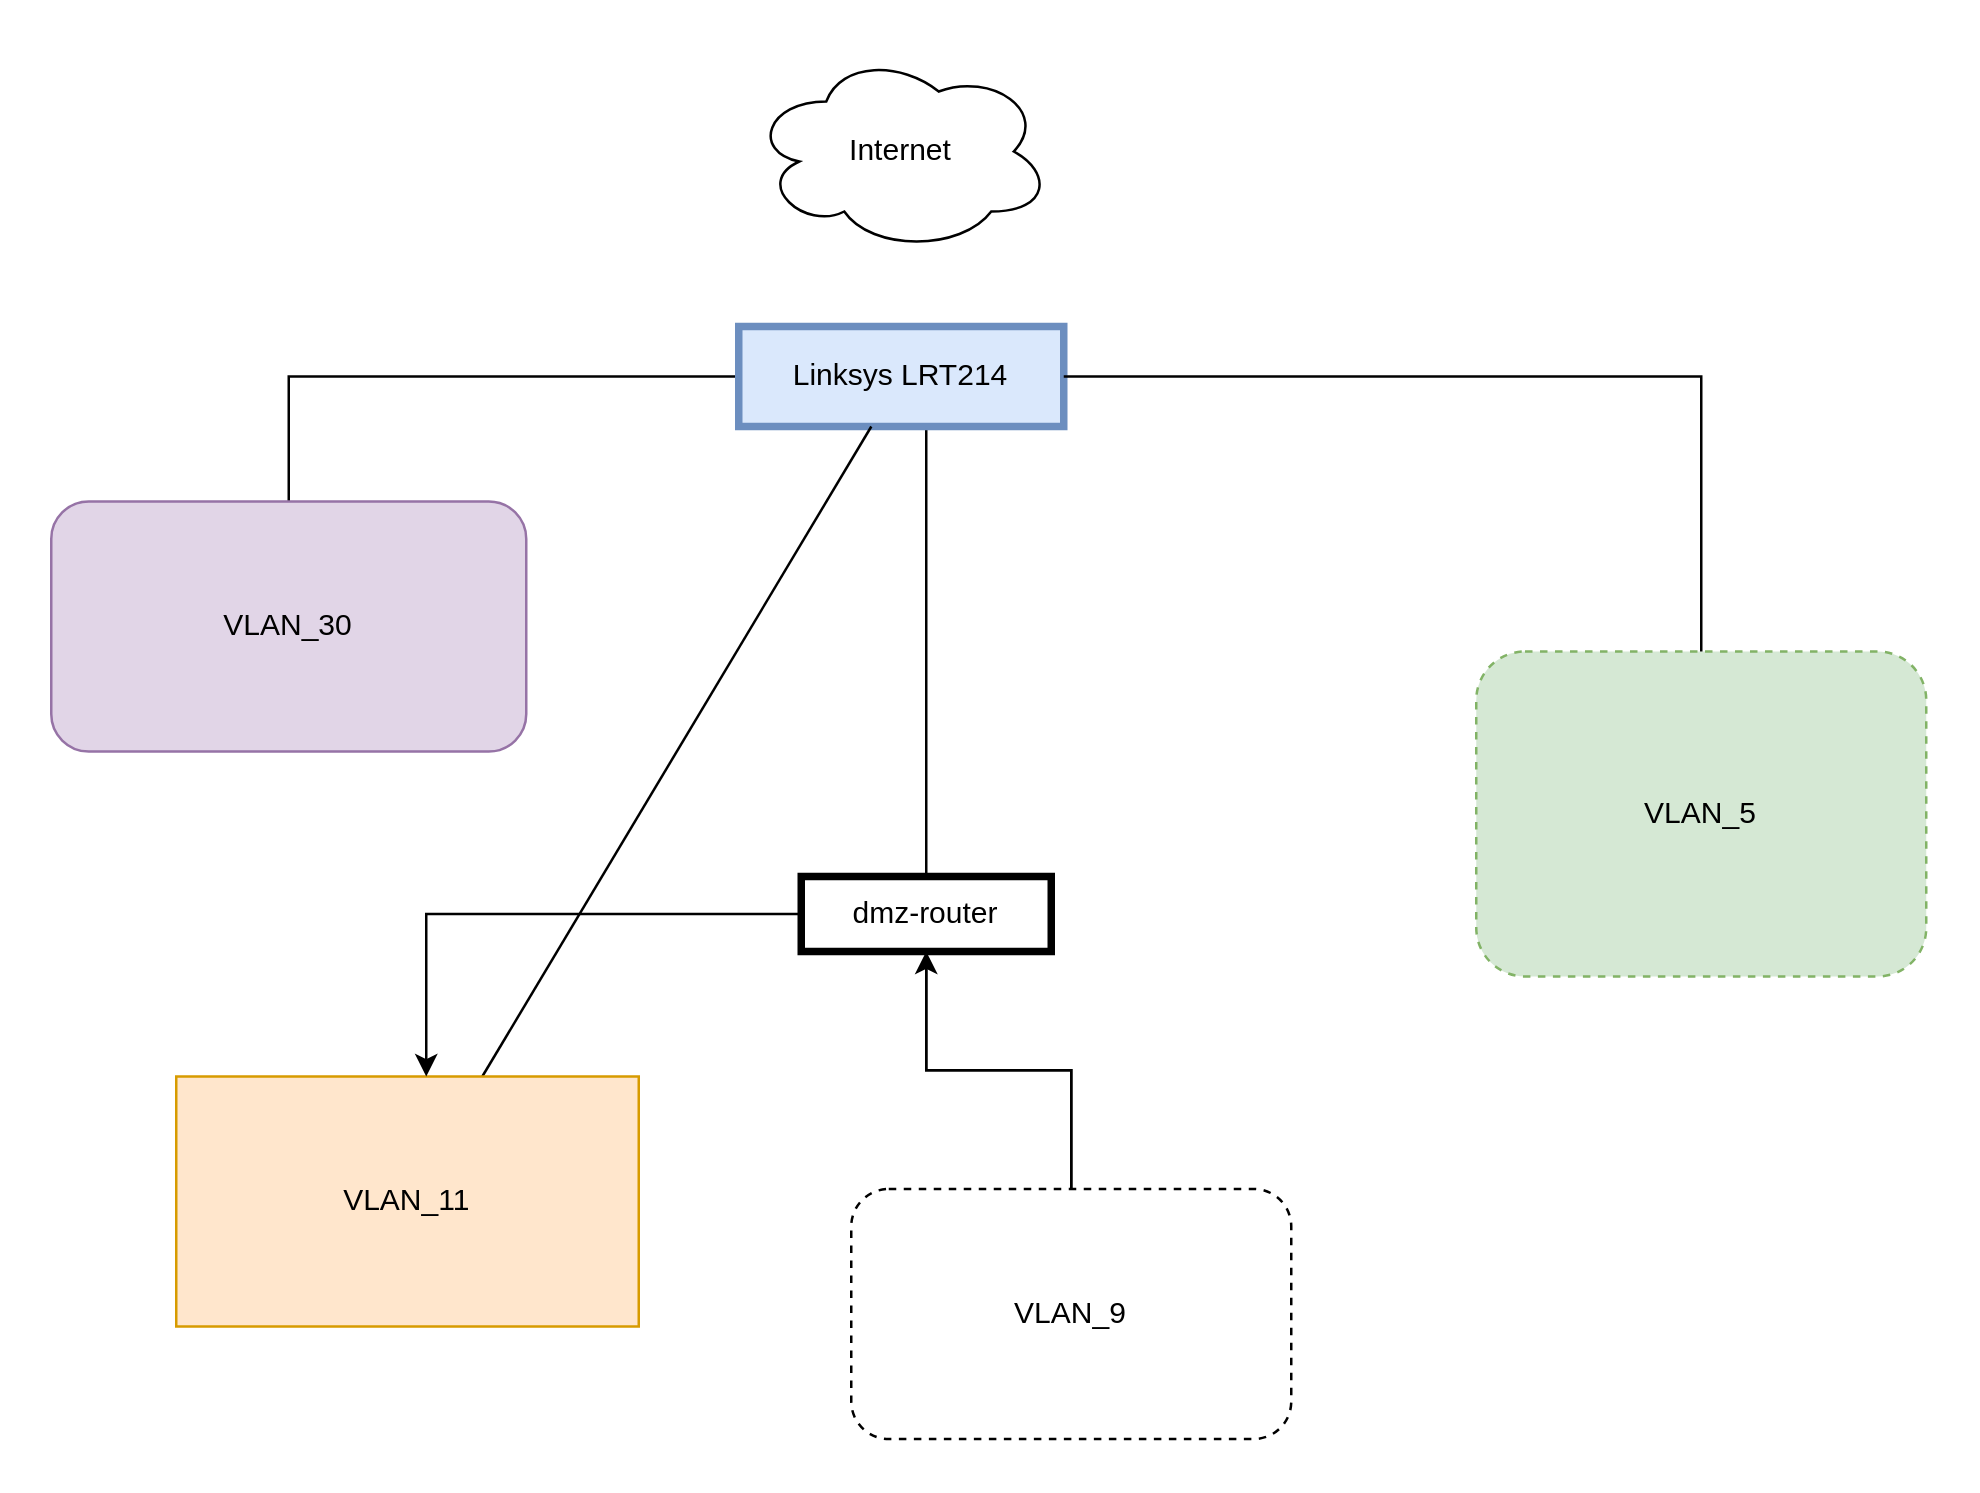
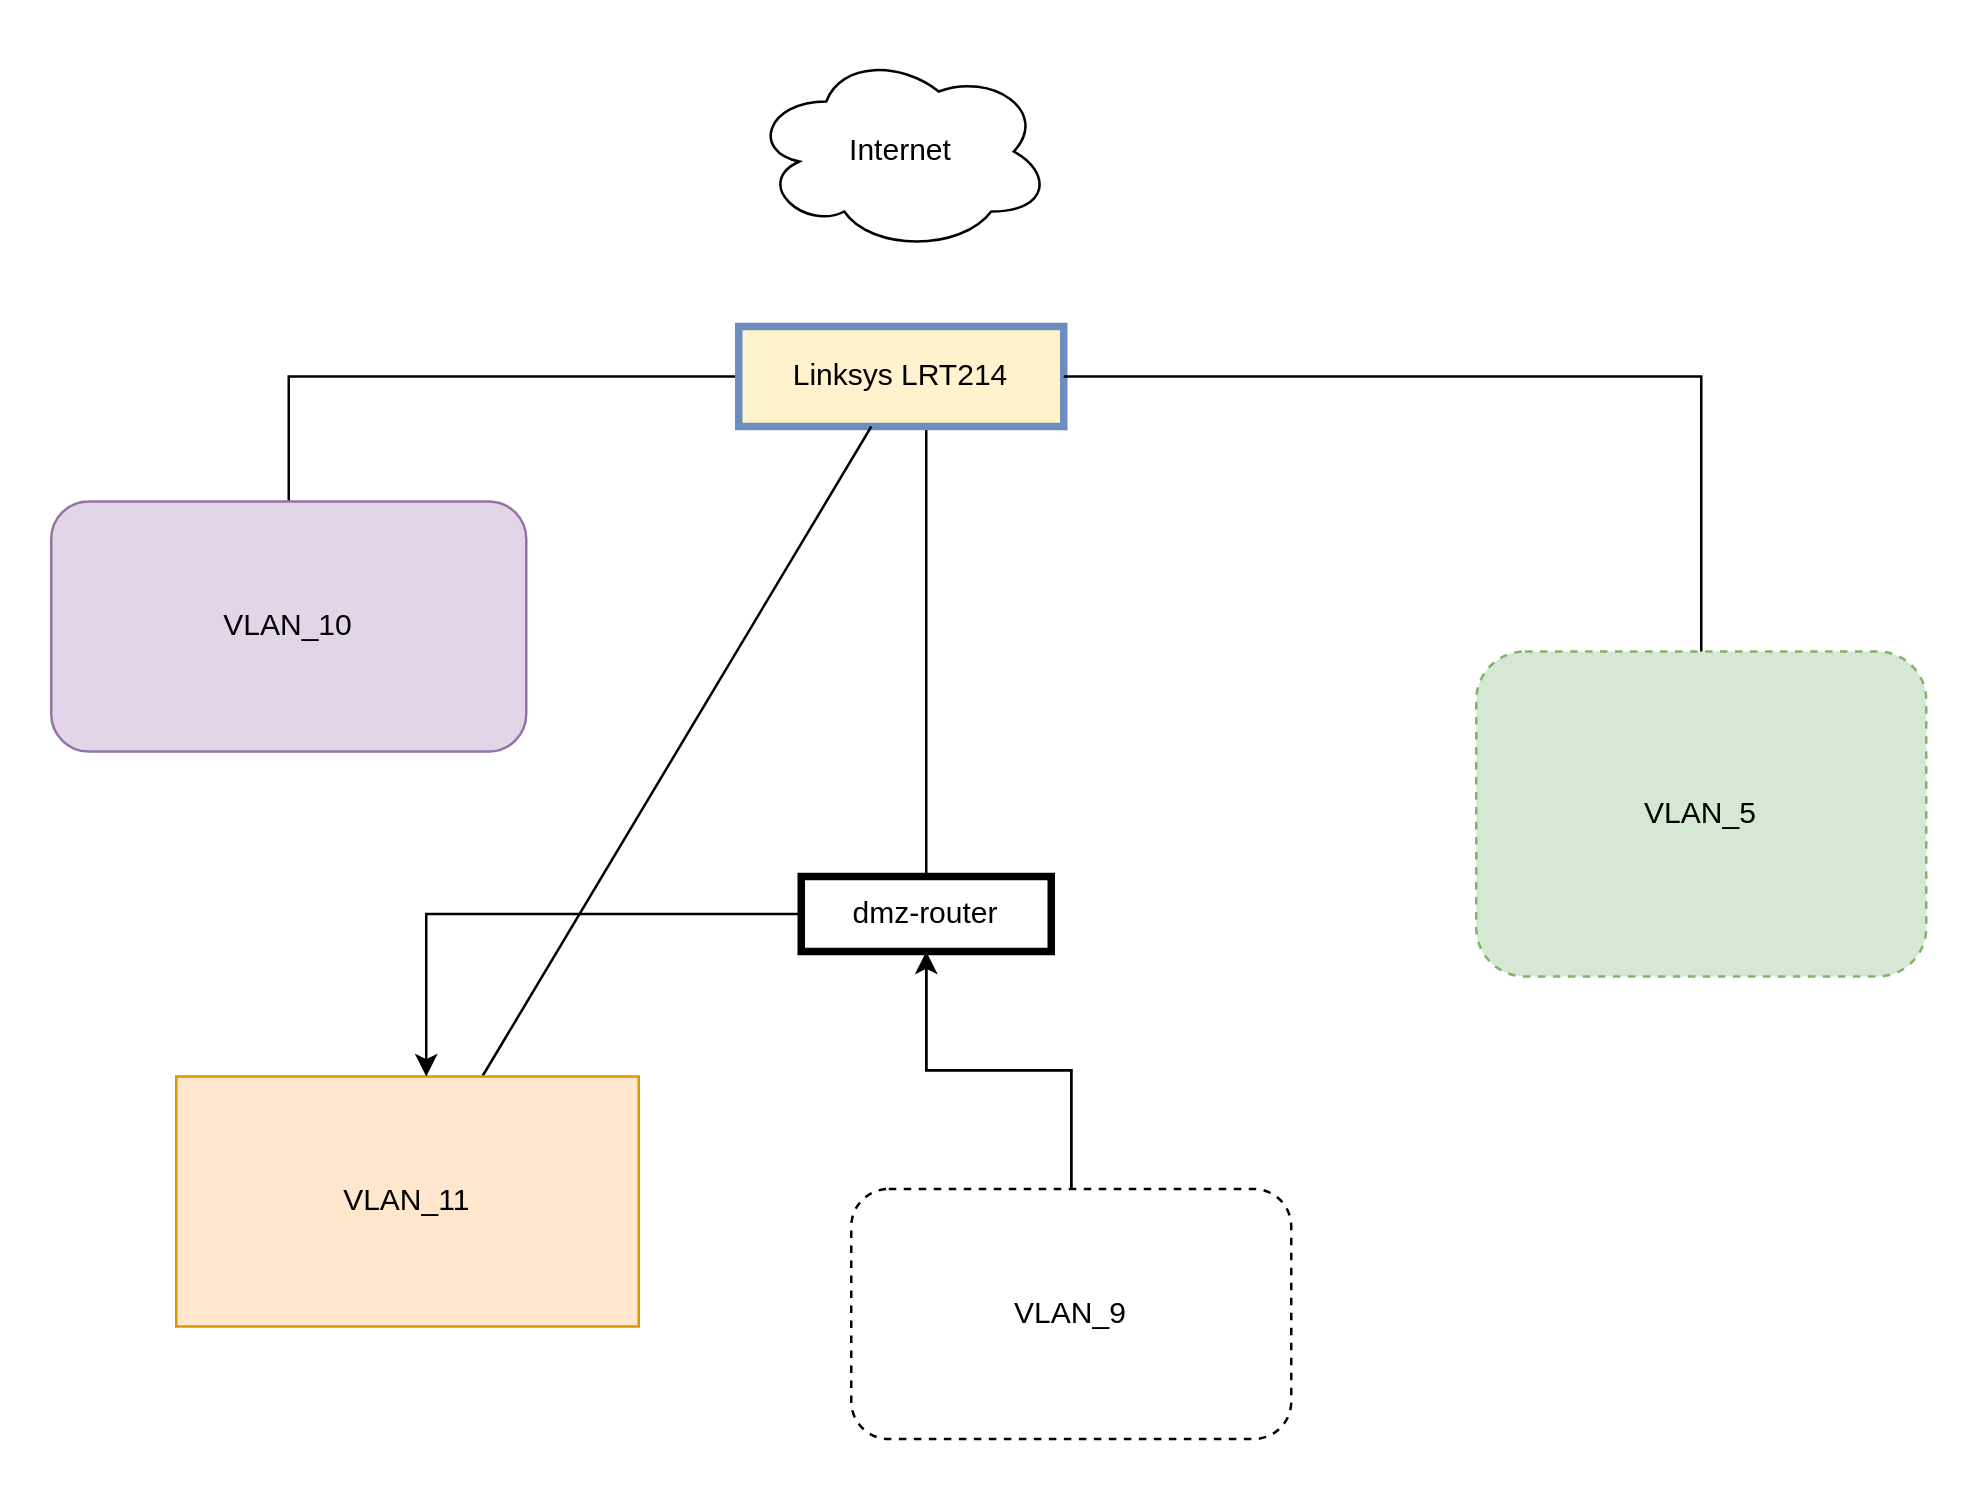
(901, 376) -> (901, 376)
(289, 626) -> (289, 626)
